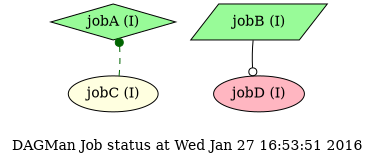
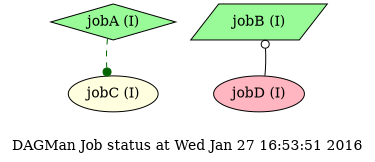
(252, 54) -> (266, 62)
(120, 61) -> (107, 53)
